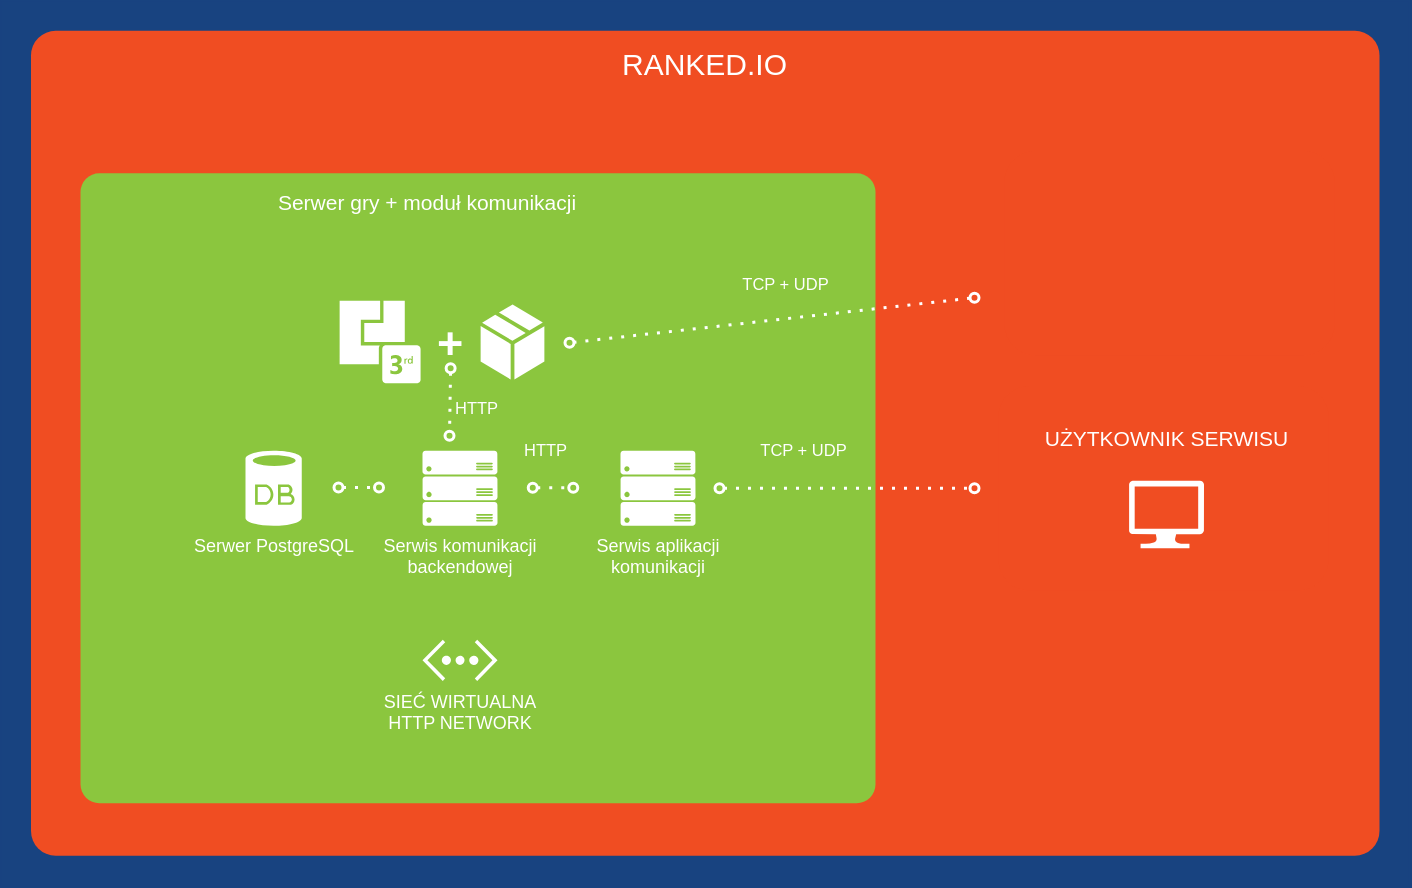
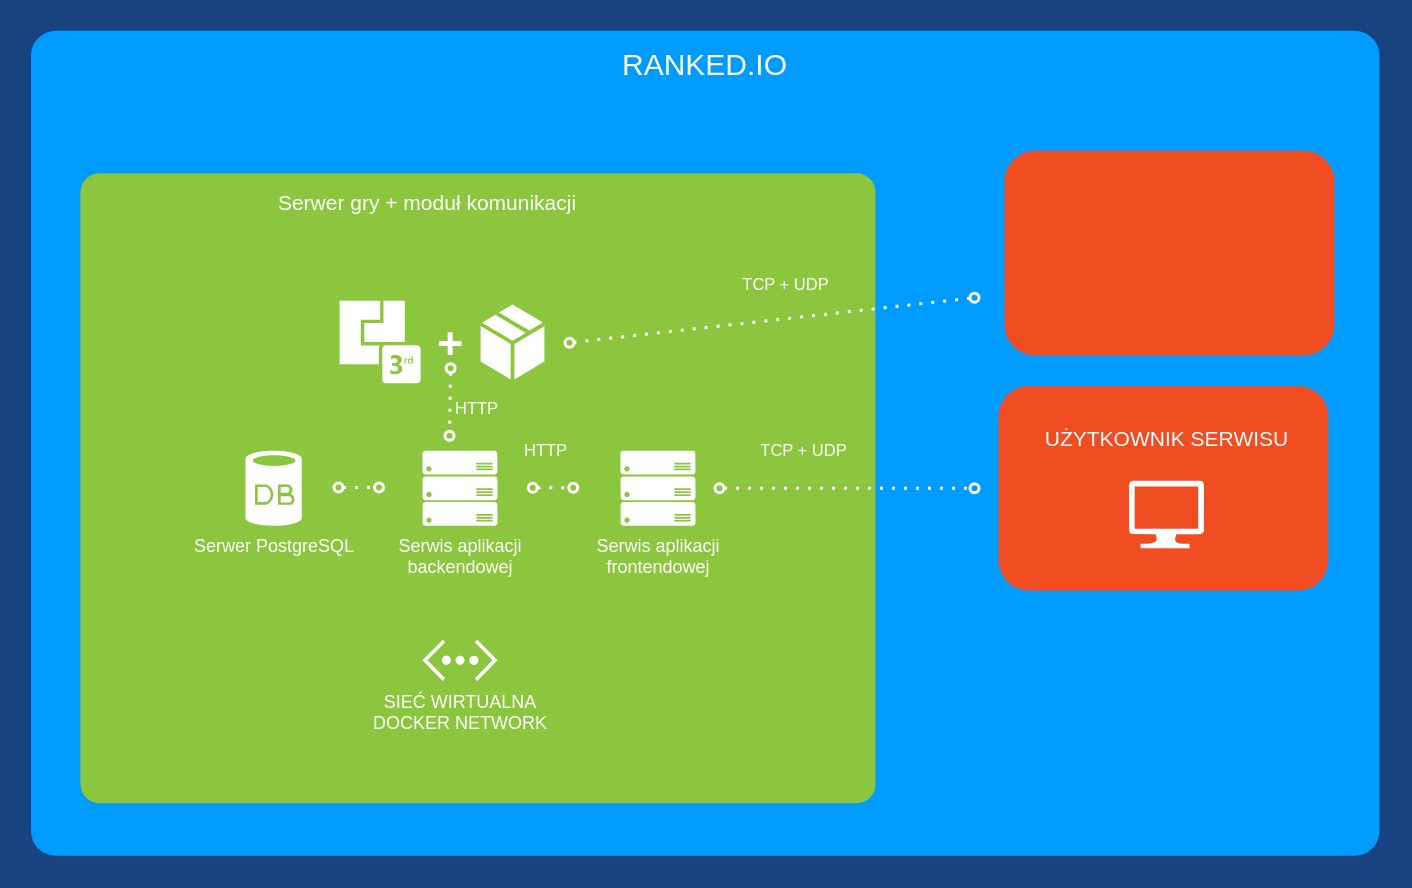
(705, 65) -> (705, 65)
(461, 558) -> (461, 558)
(659, 558) -> (659, 558)
(461, 714) -> (461, 714)
